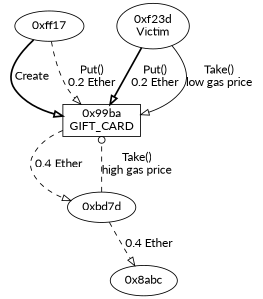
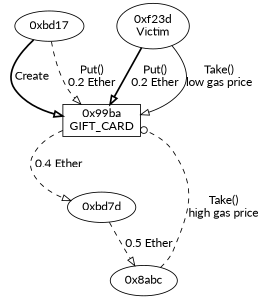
(49, 26) -> (49, 26)
(102, 168) -> (189, 195)
(149, 244) -> (149, 244)
